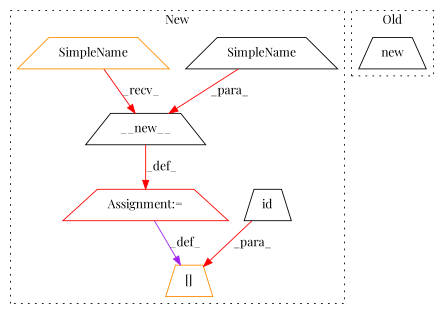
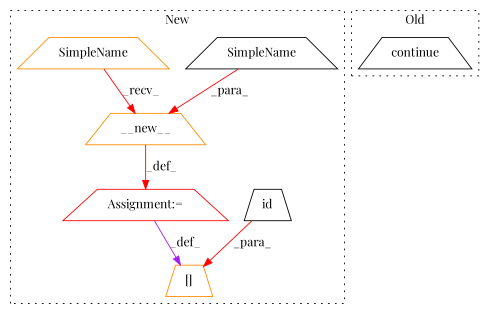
(392, 53) -> (415, 53)
(146, 129) -> (146, 129)
